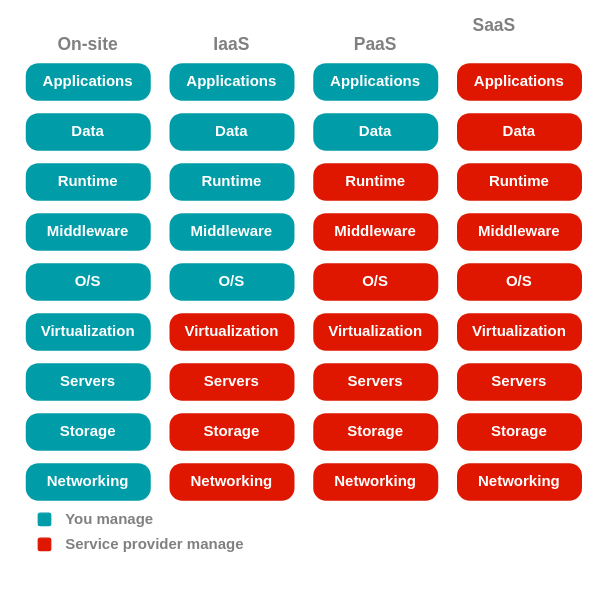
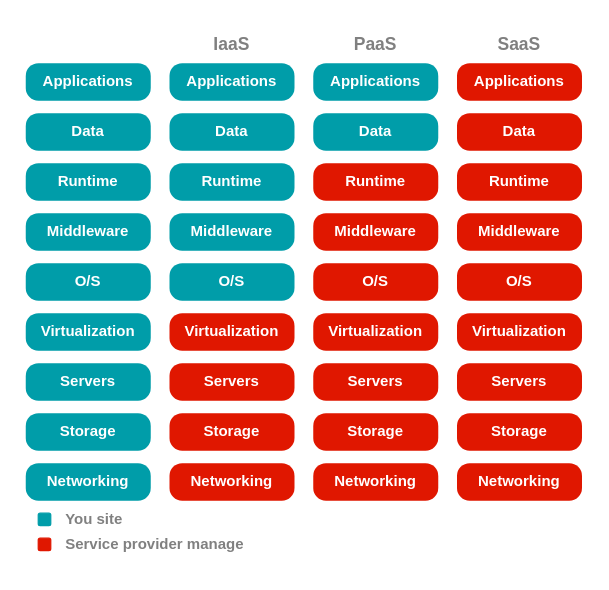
(494, 26) -> (519, 44)
(88, 44) -> none
(106, 519) -> (95, 519)
